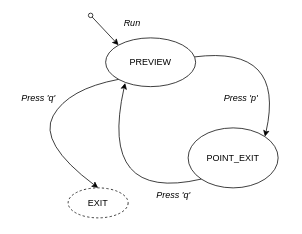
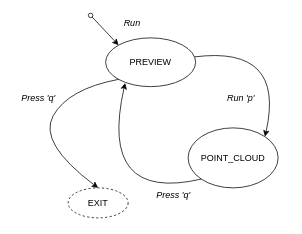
(241, 98) -> (241, 98)
(233, 158) -> (233, 158)
